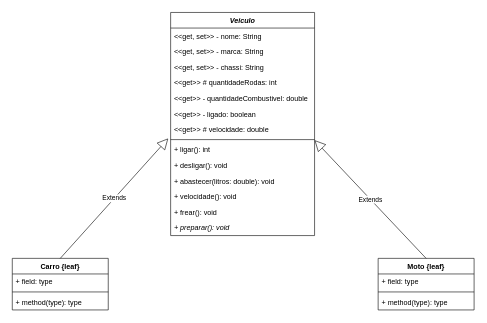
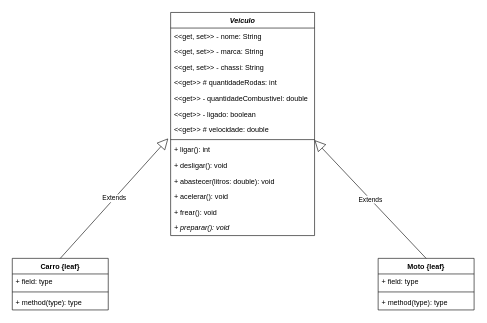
(209, 197) -> (206, 197)
